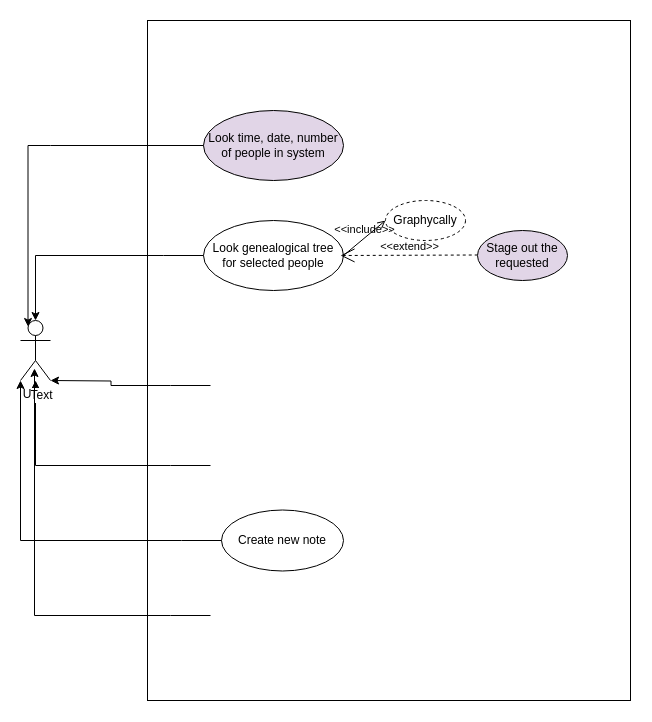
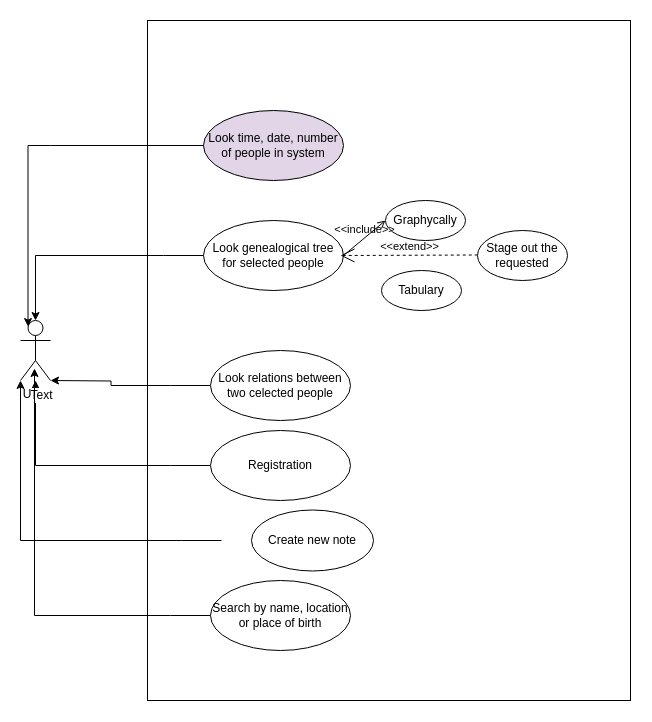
(426, 221) -> (426, 221)
(523, 256) -> (523, 256)
none -> (422, 291)
none -> (281, 386)
none -> (281, 466)
(283, 541) -> (313, 541)
none -> (281, 616)
